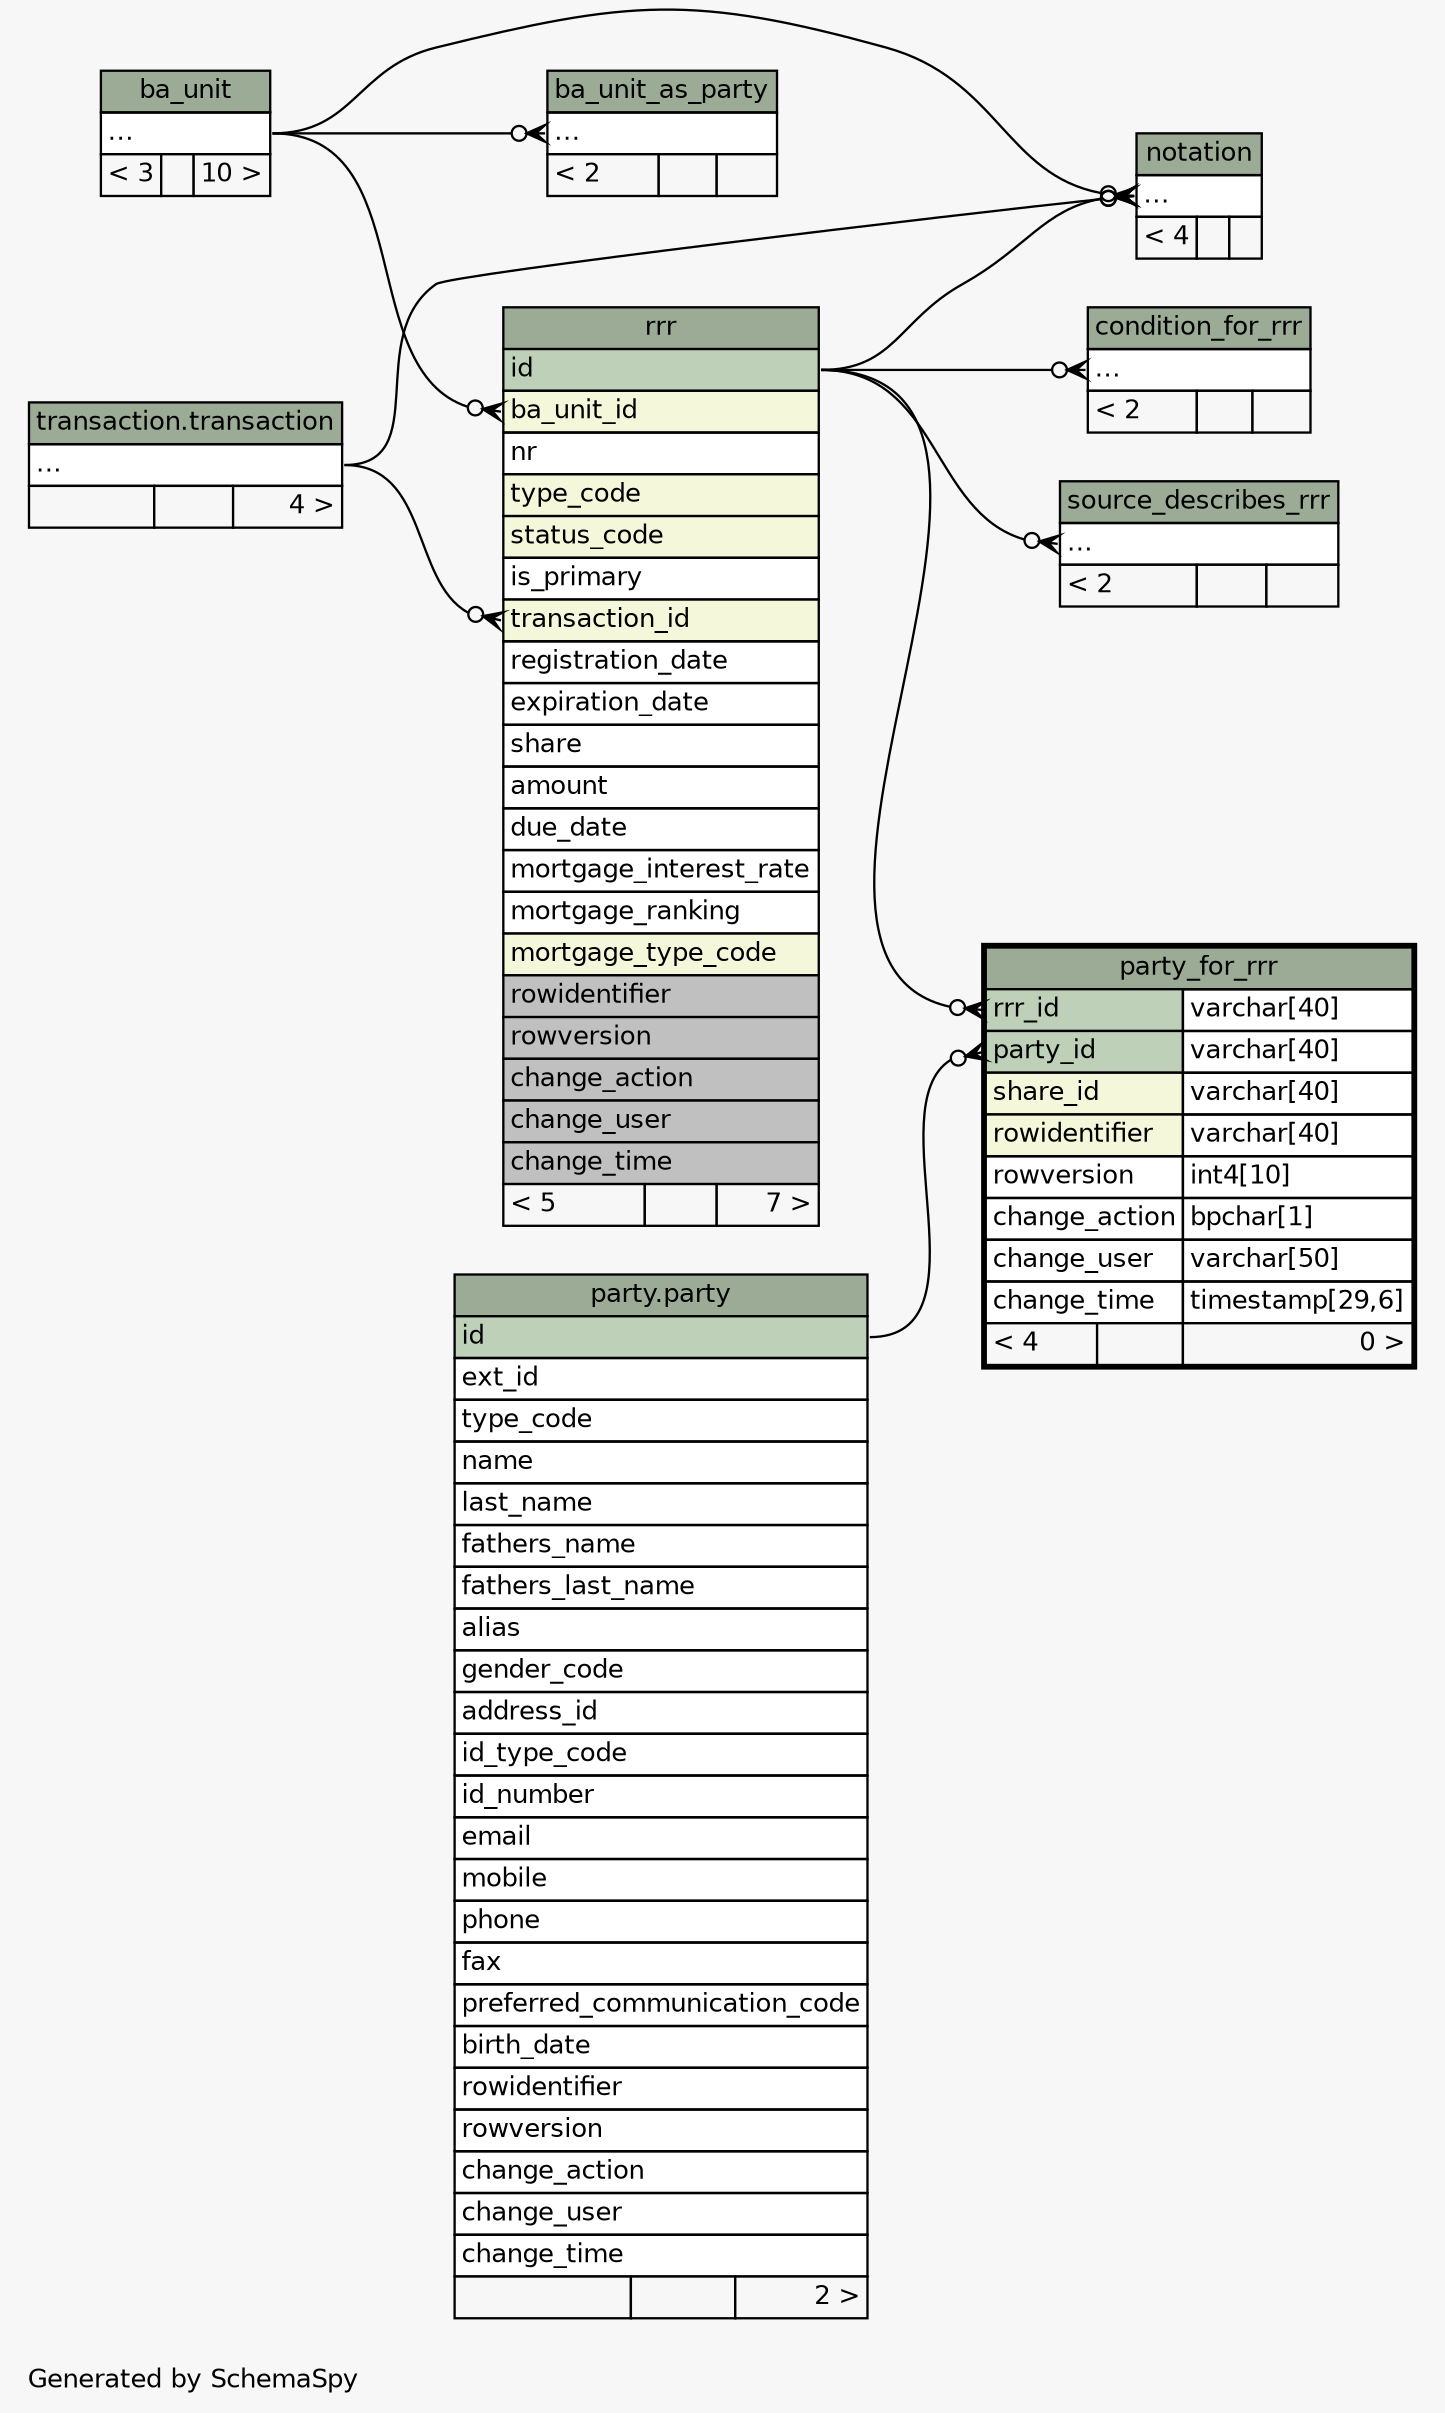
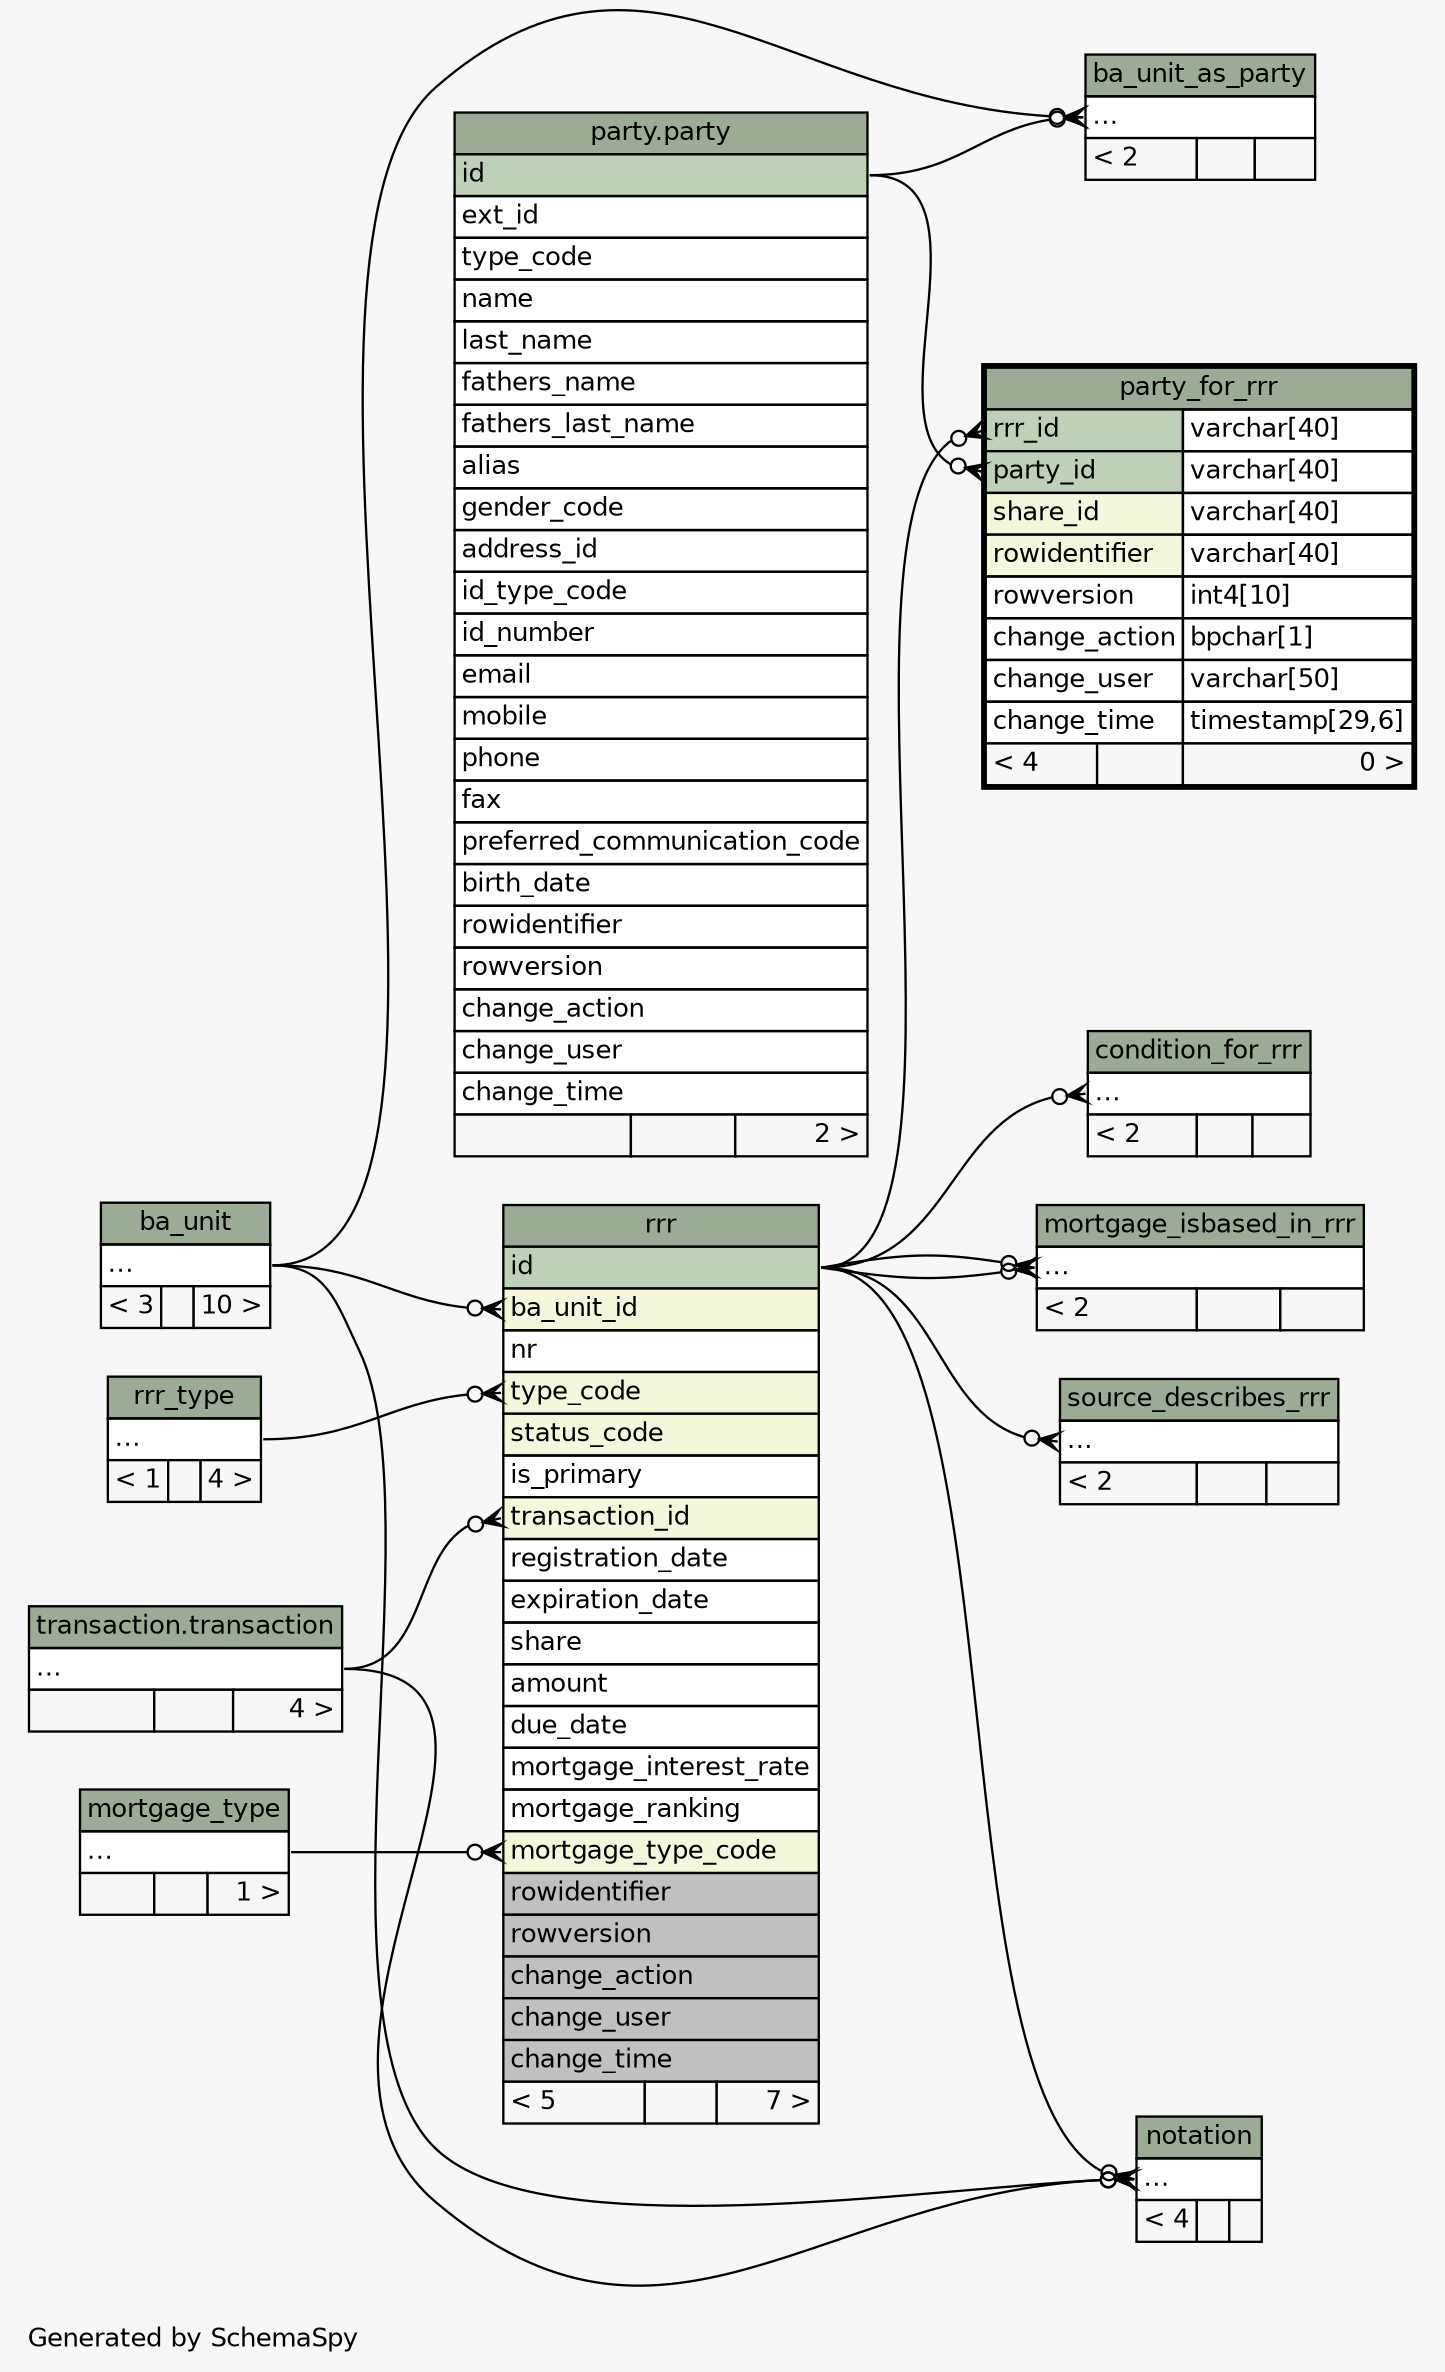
none -> (961, 153)
none -> (1199, 1268)
none -> (184, 1439)
none -> (184, 1852)
